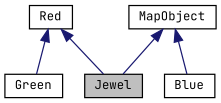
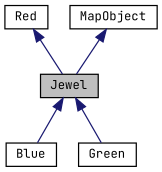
(41, 58) -> (92, 126)
(183, 58) -> (47, 126)
